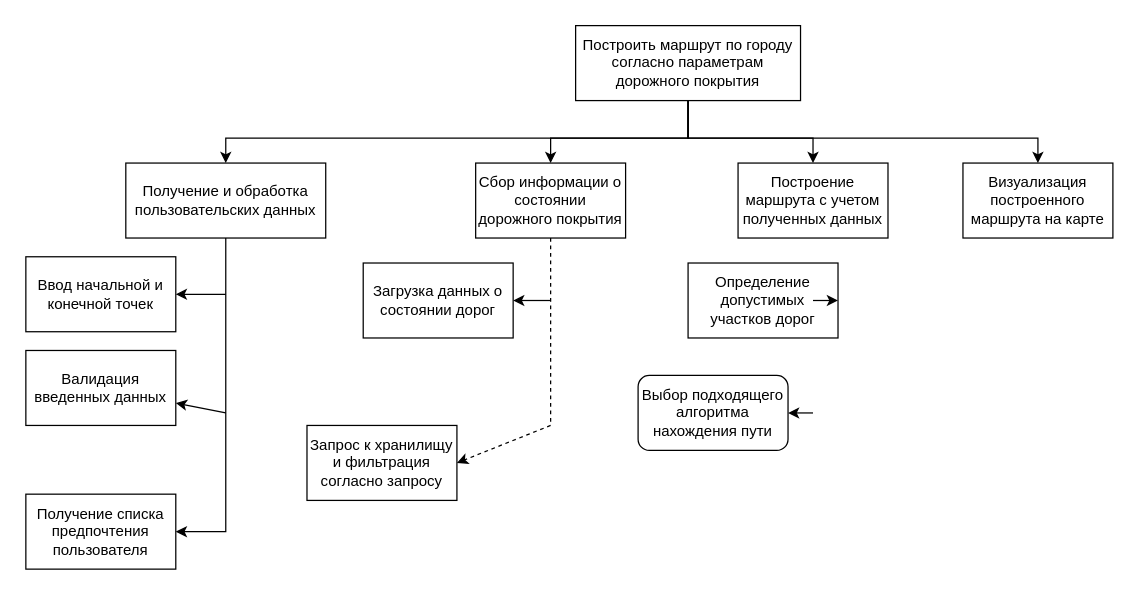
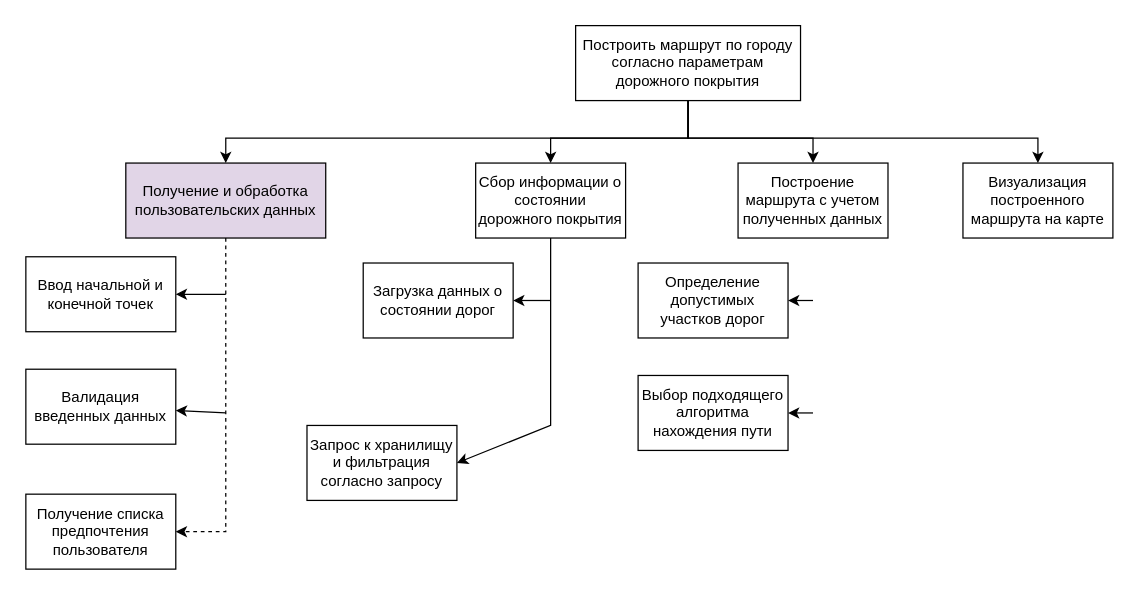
(226, 201) -> (226, 201)
(763, 301) -> (713, 301)
(551, 378) -> (551, 378)
(101, 388) -> (101, 407)
(226, 407) -> (226, 407)
(713, 413) -> (713, 413)
